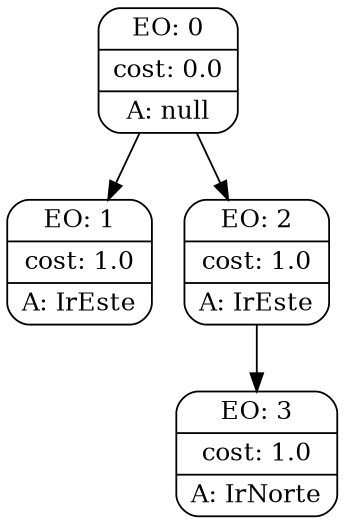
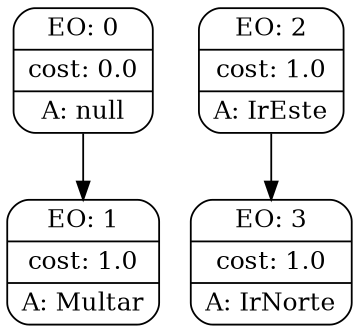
(209, 158) -> none
(80, 303) -> (83, 303)
